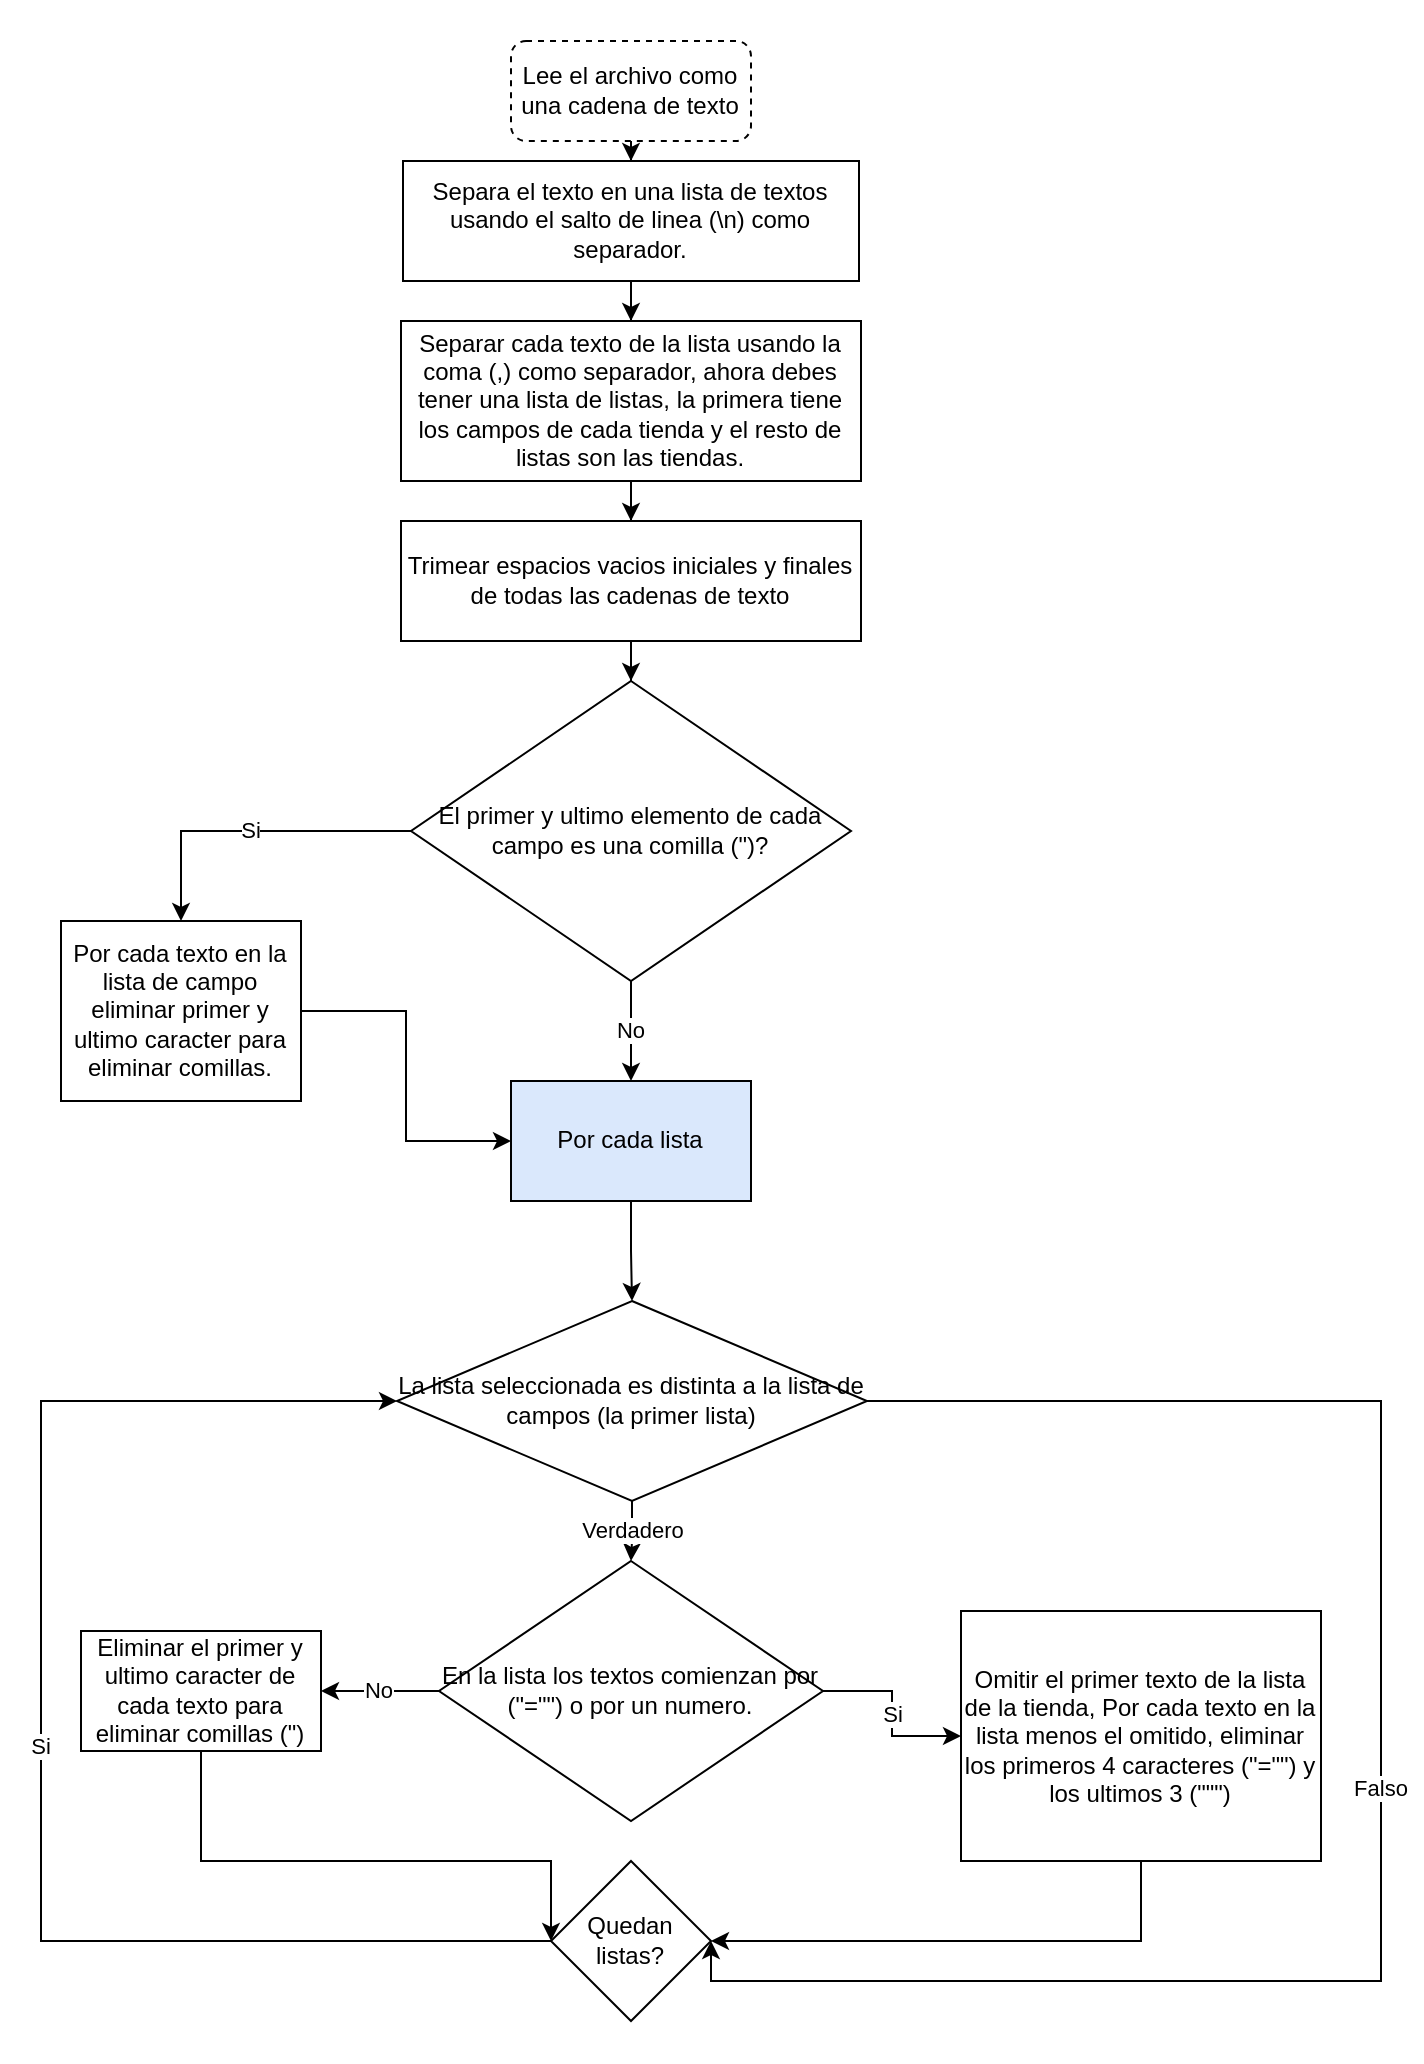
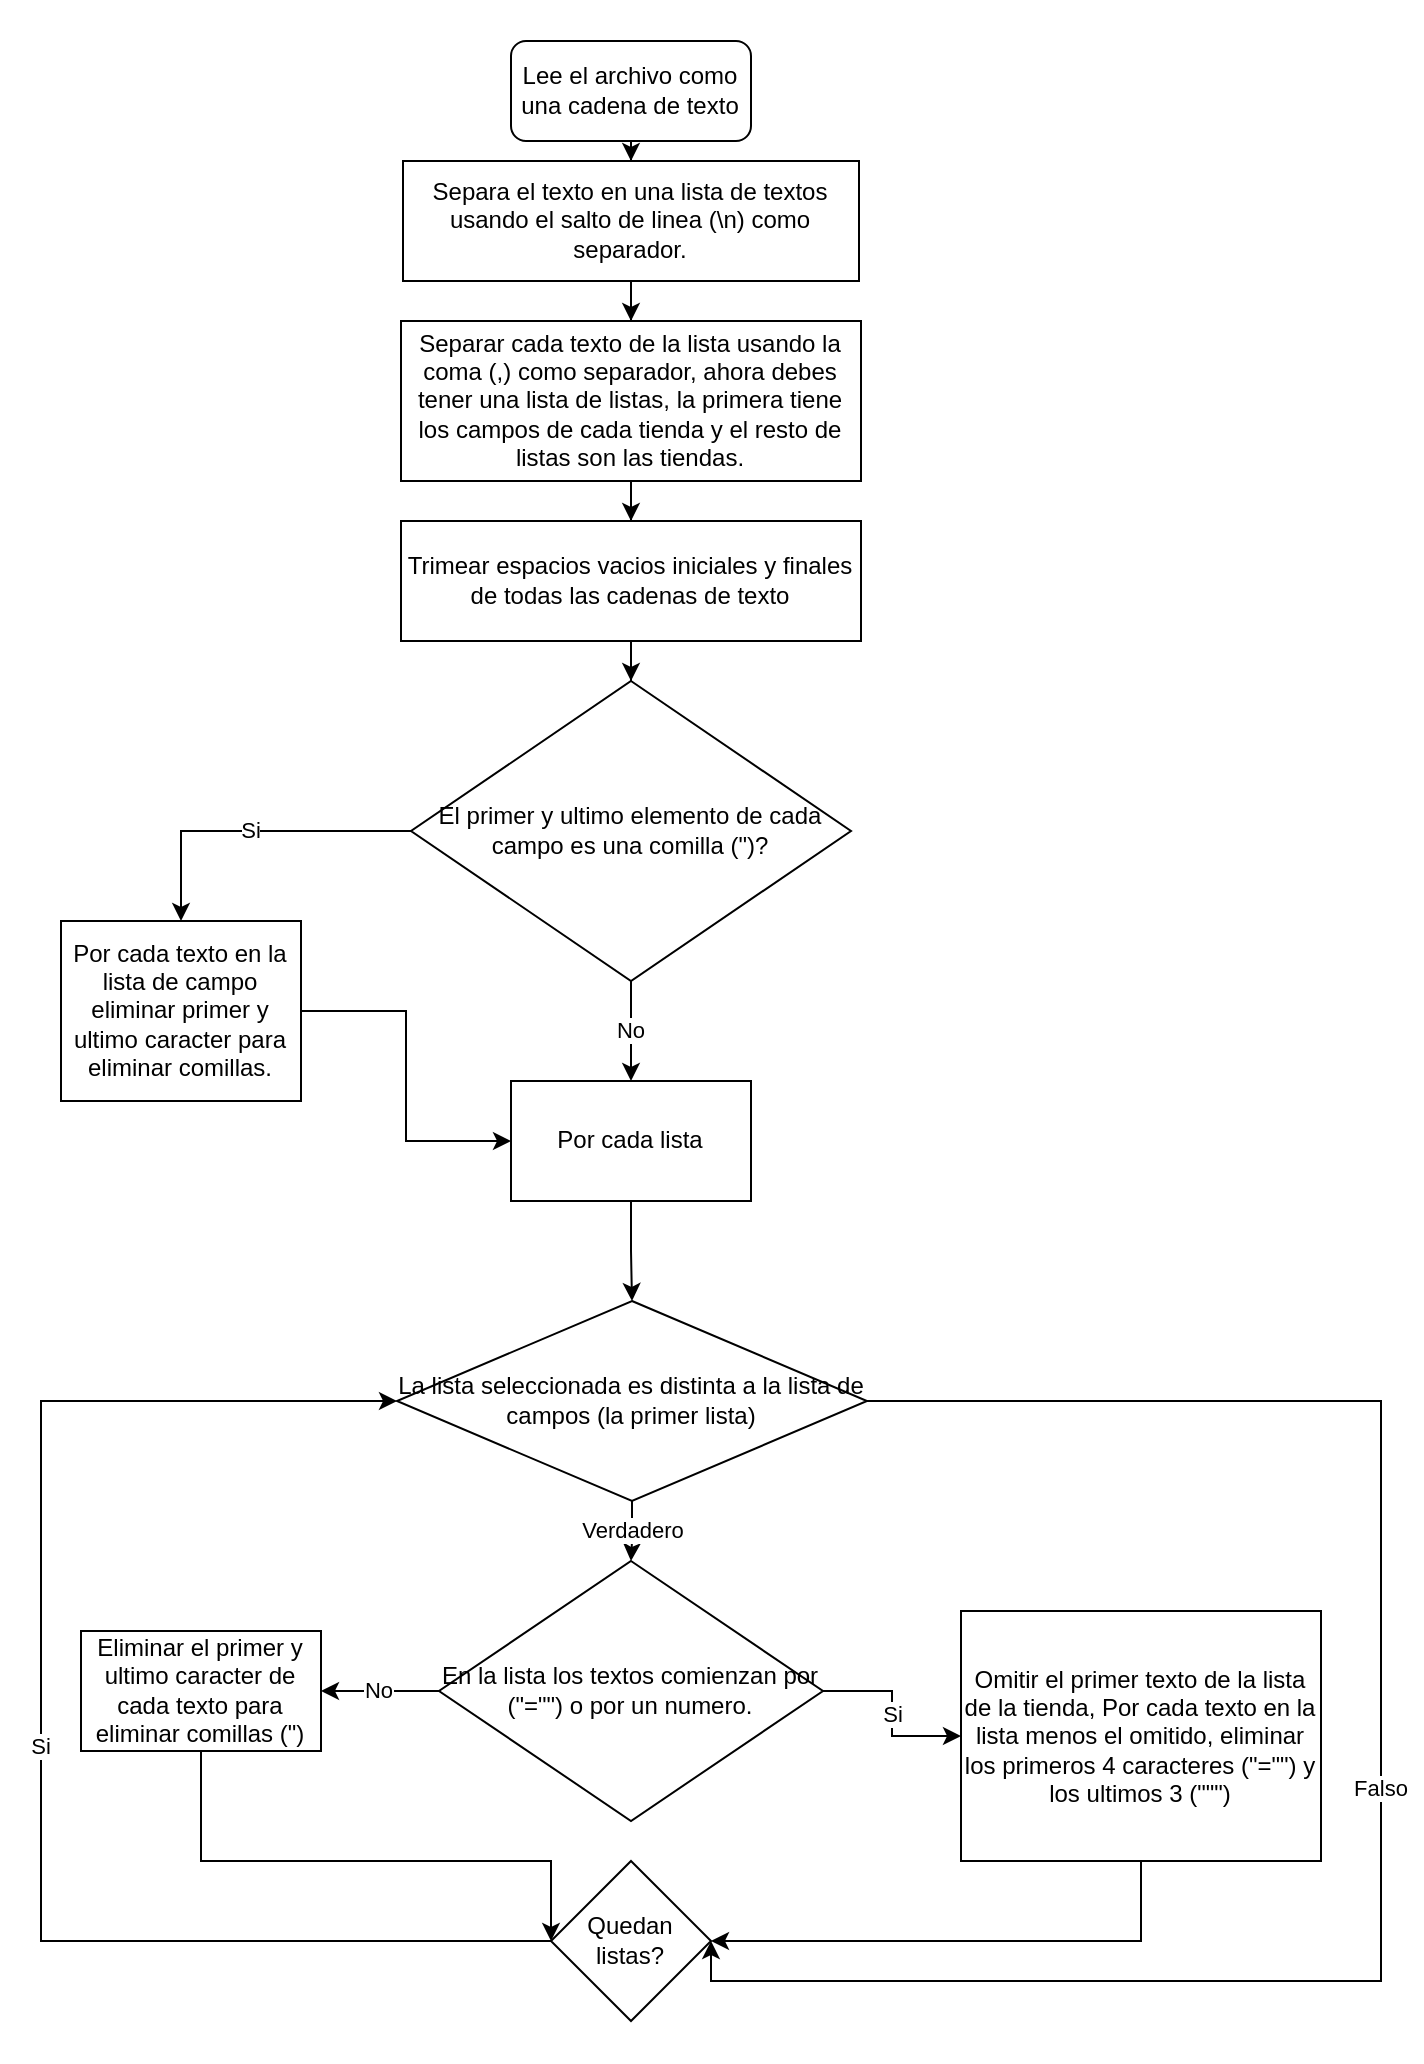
(631, 91) -> (631, 91)
(631, 1141) -> (631, 1141)
